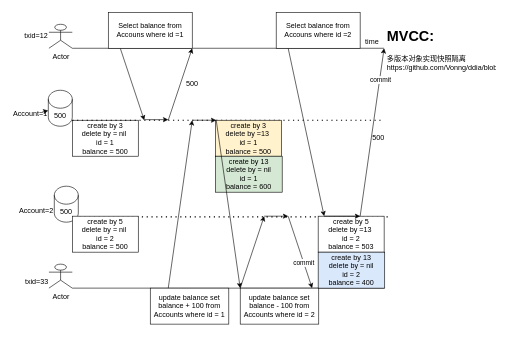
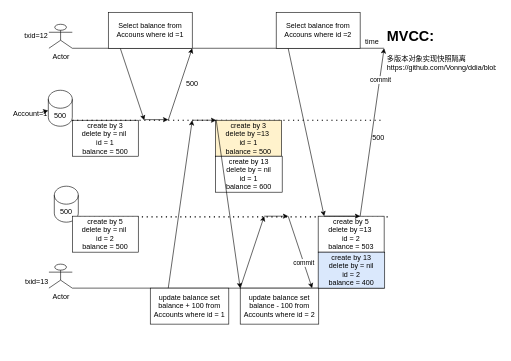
(249, 174) -> (249, 174)
(36, 211) -> none
(37, 282) -> (37, 282)
